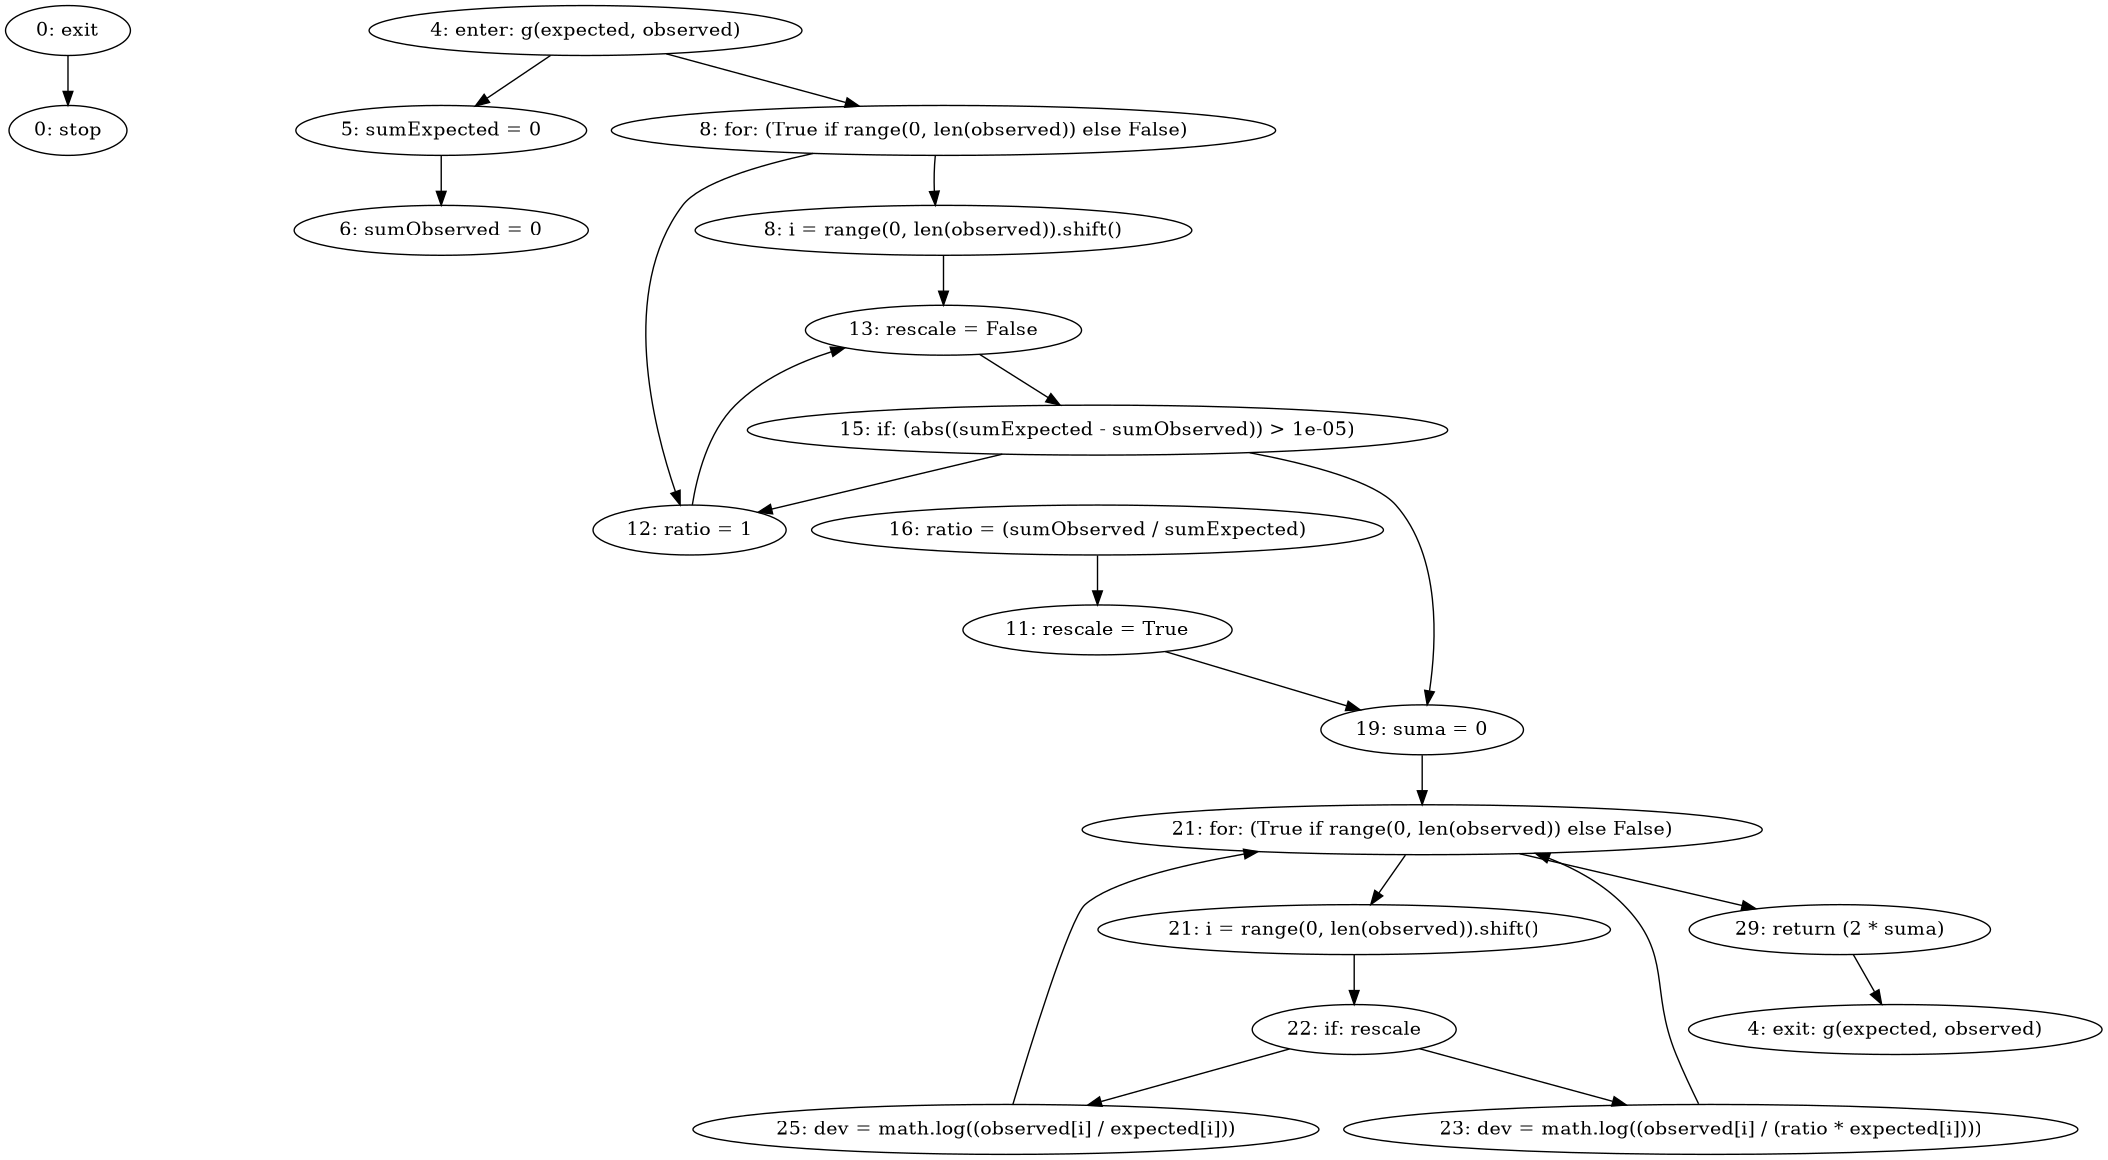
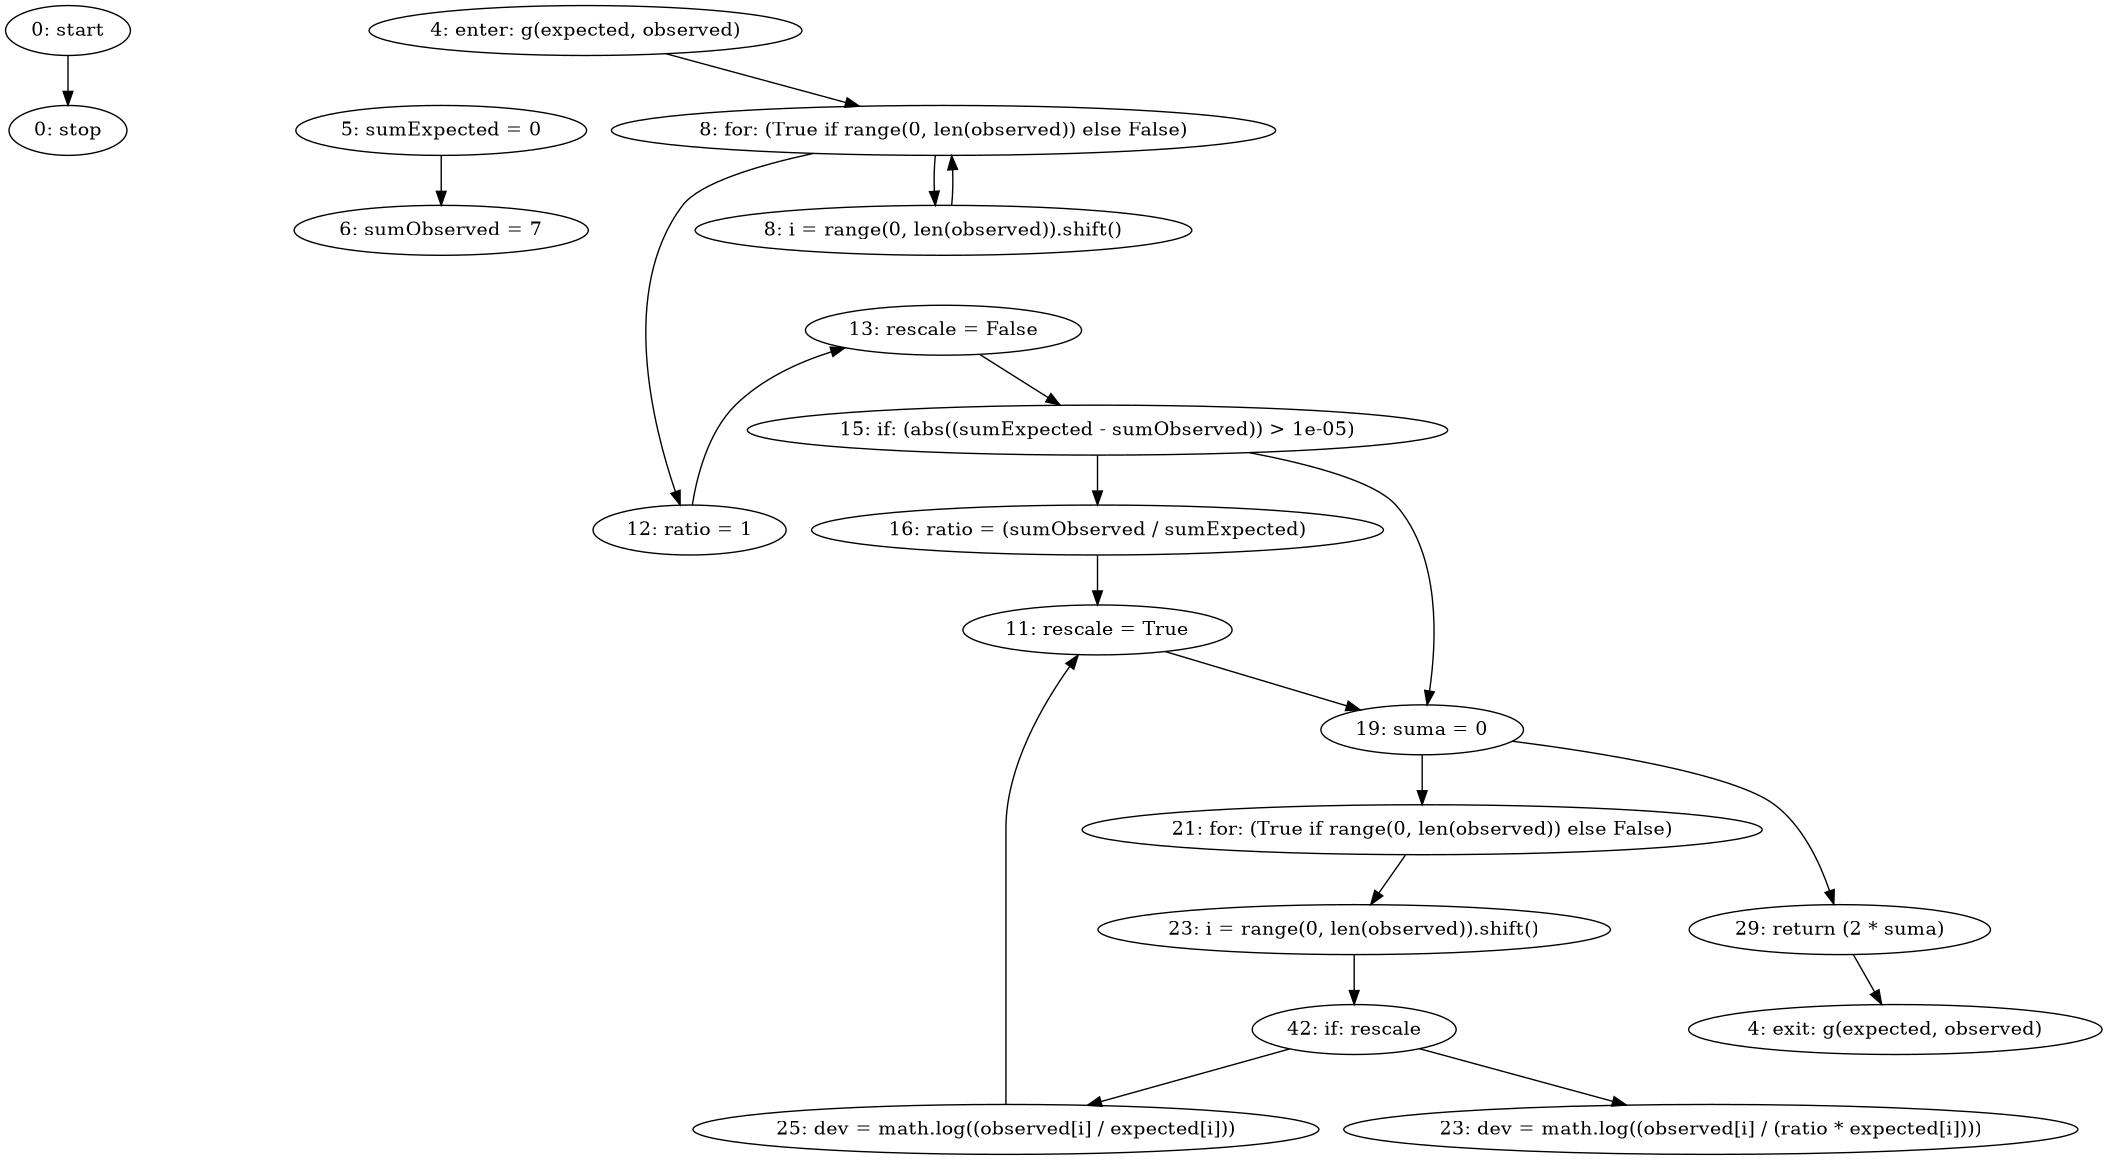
(68, 31) -> (68, 31)
(519, 77) -> none
(441, 230) -> (441, 230)
(944, 273) -> (953, 187)
(887, 482) -> (1098, 473)
(1631, 880) -> (1697, 774)
(1074, 924) -> (1006, 878)
(1354, 930) -> (1354, 930)
(1655, 959) -> none
(1354, 1030) -> (1354, 1030)
